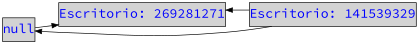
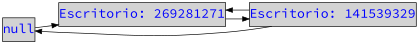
none -> (234, 19)
